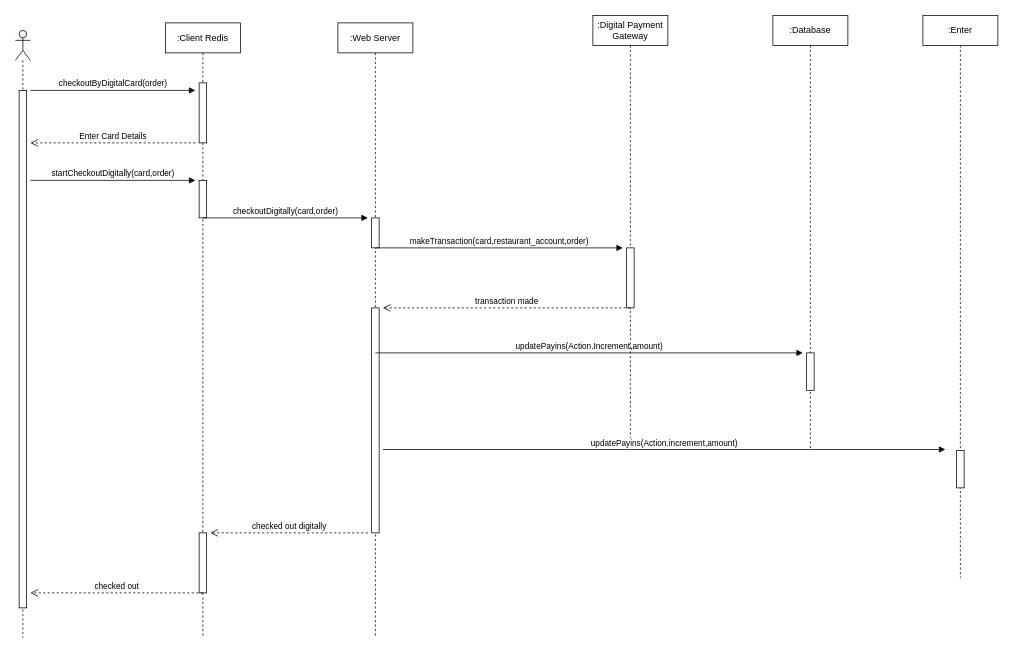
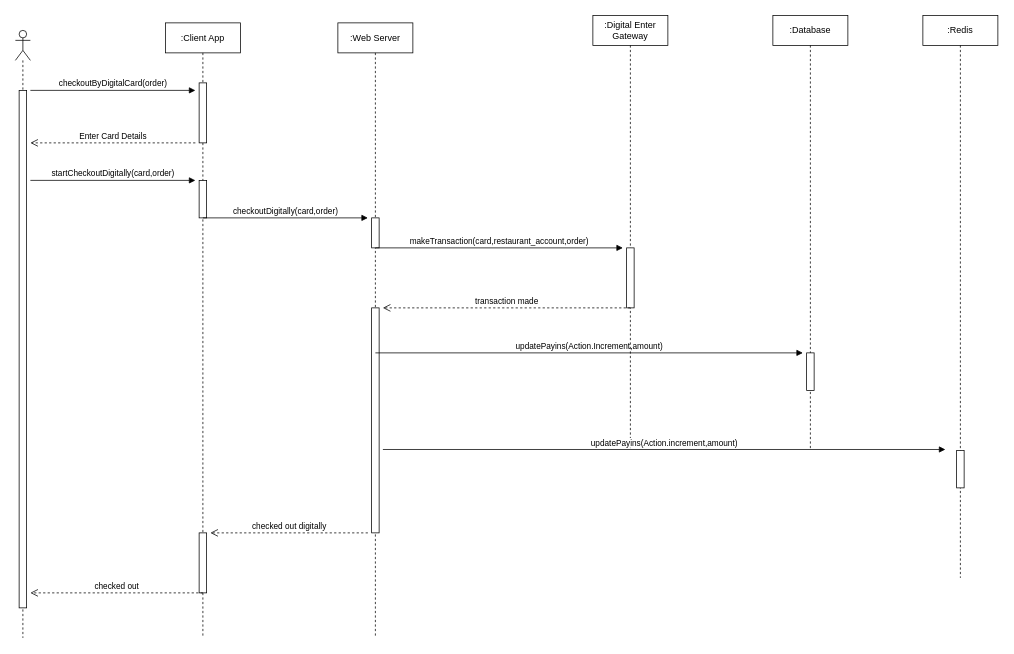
(630, 30) -> (630, 30)
(960, 30) -> (960, 30)
(203, 38) -> (203, 38)
